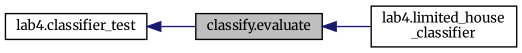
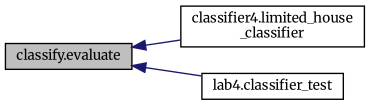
(178, 27) -> (174, 72)
(444, 27) -> (273, 27)
